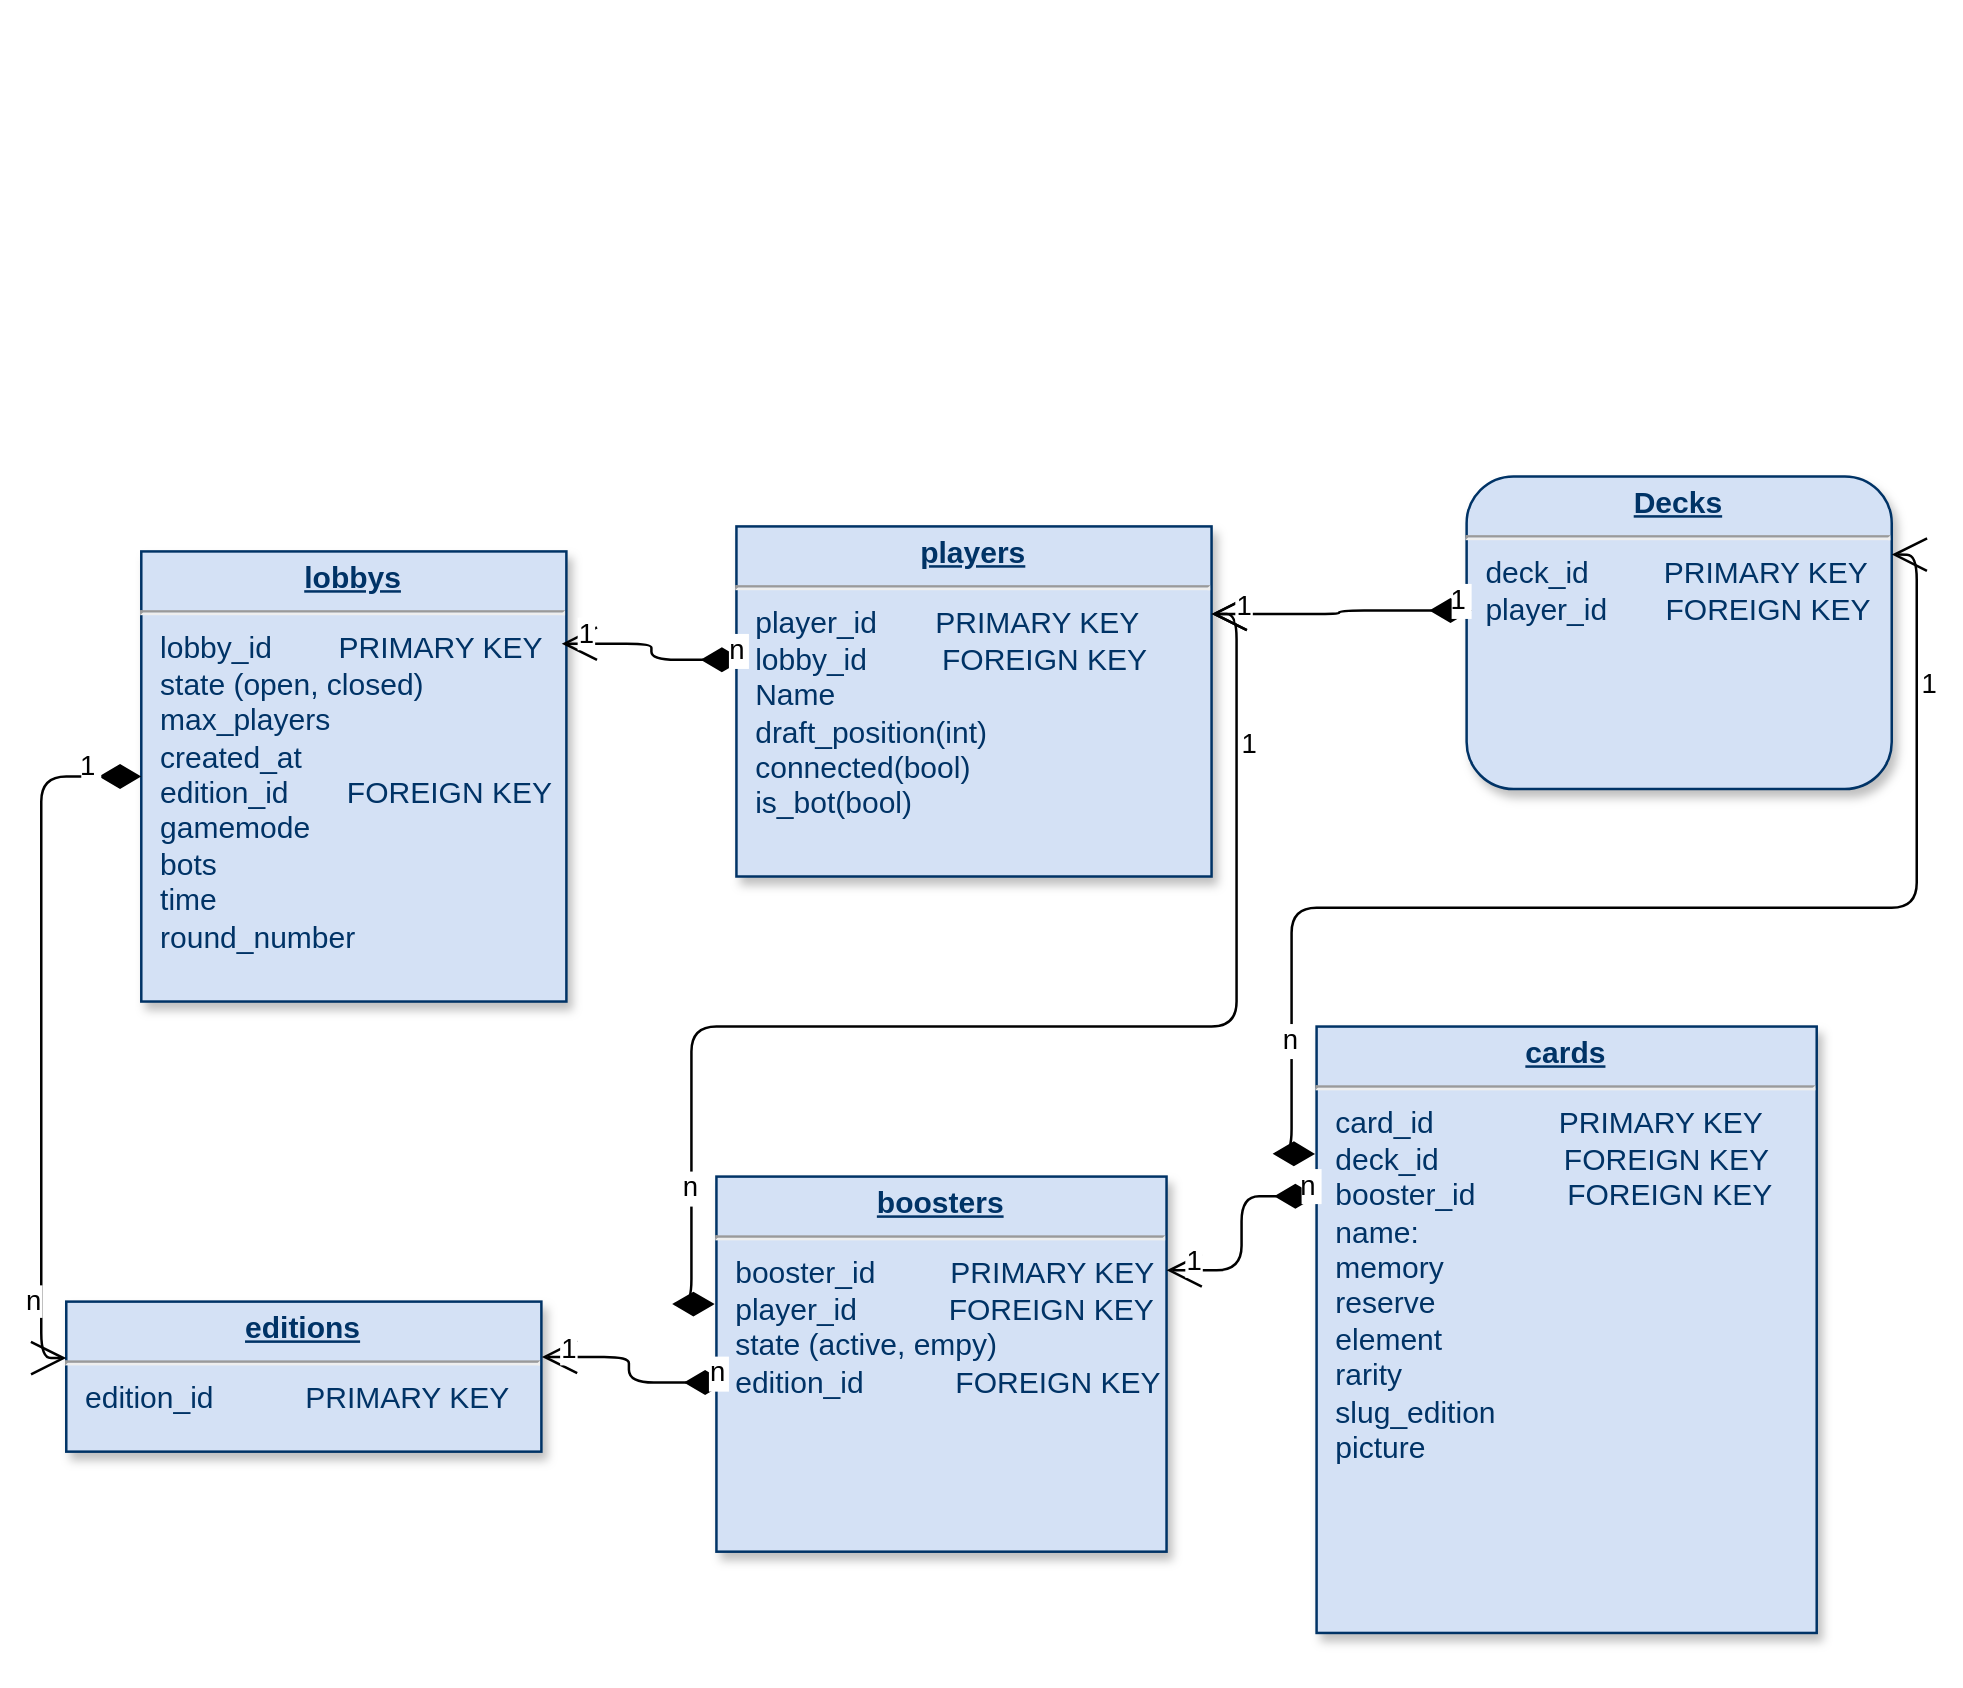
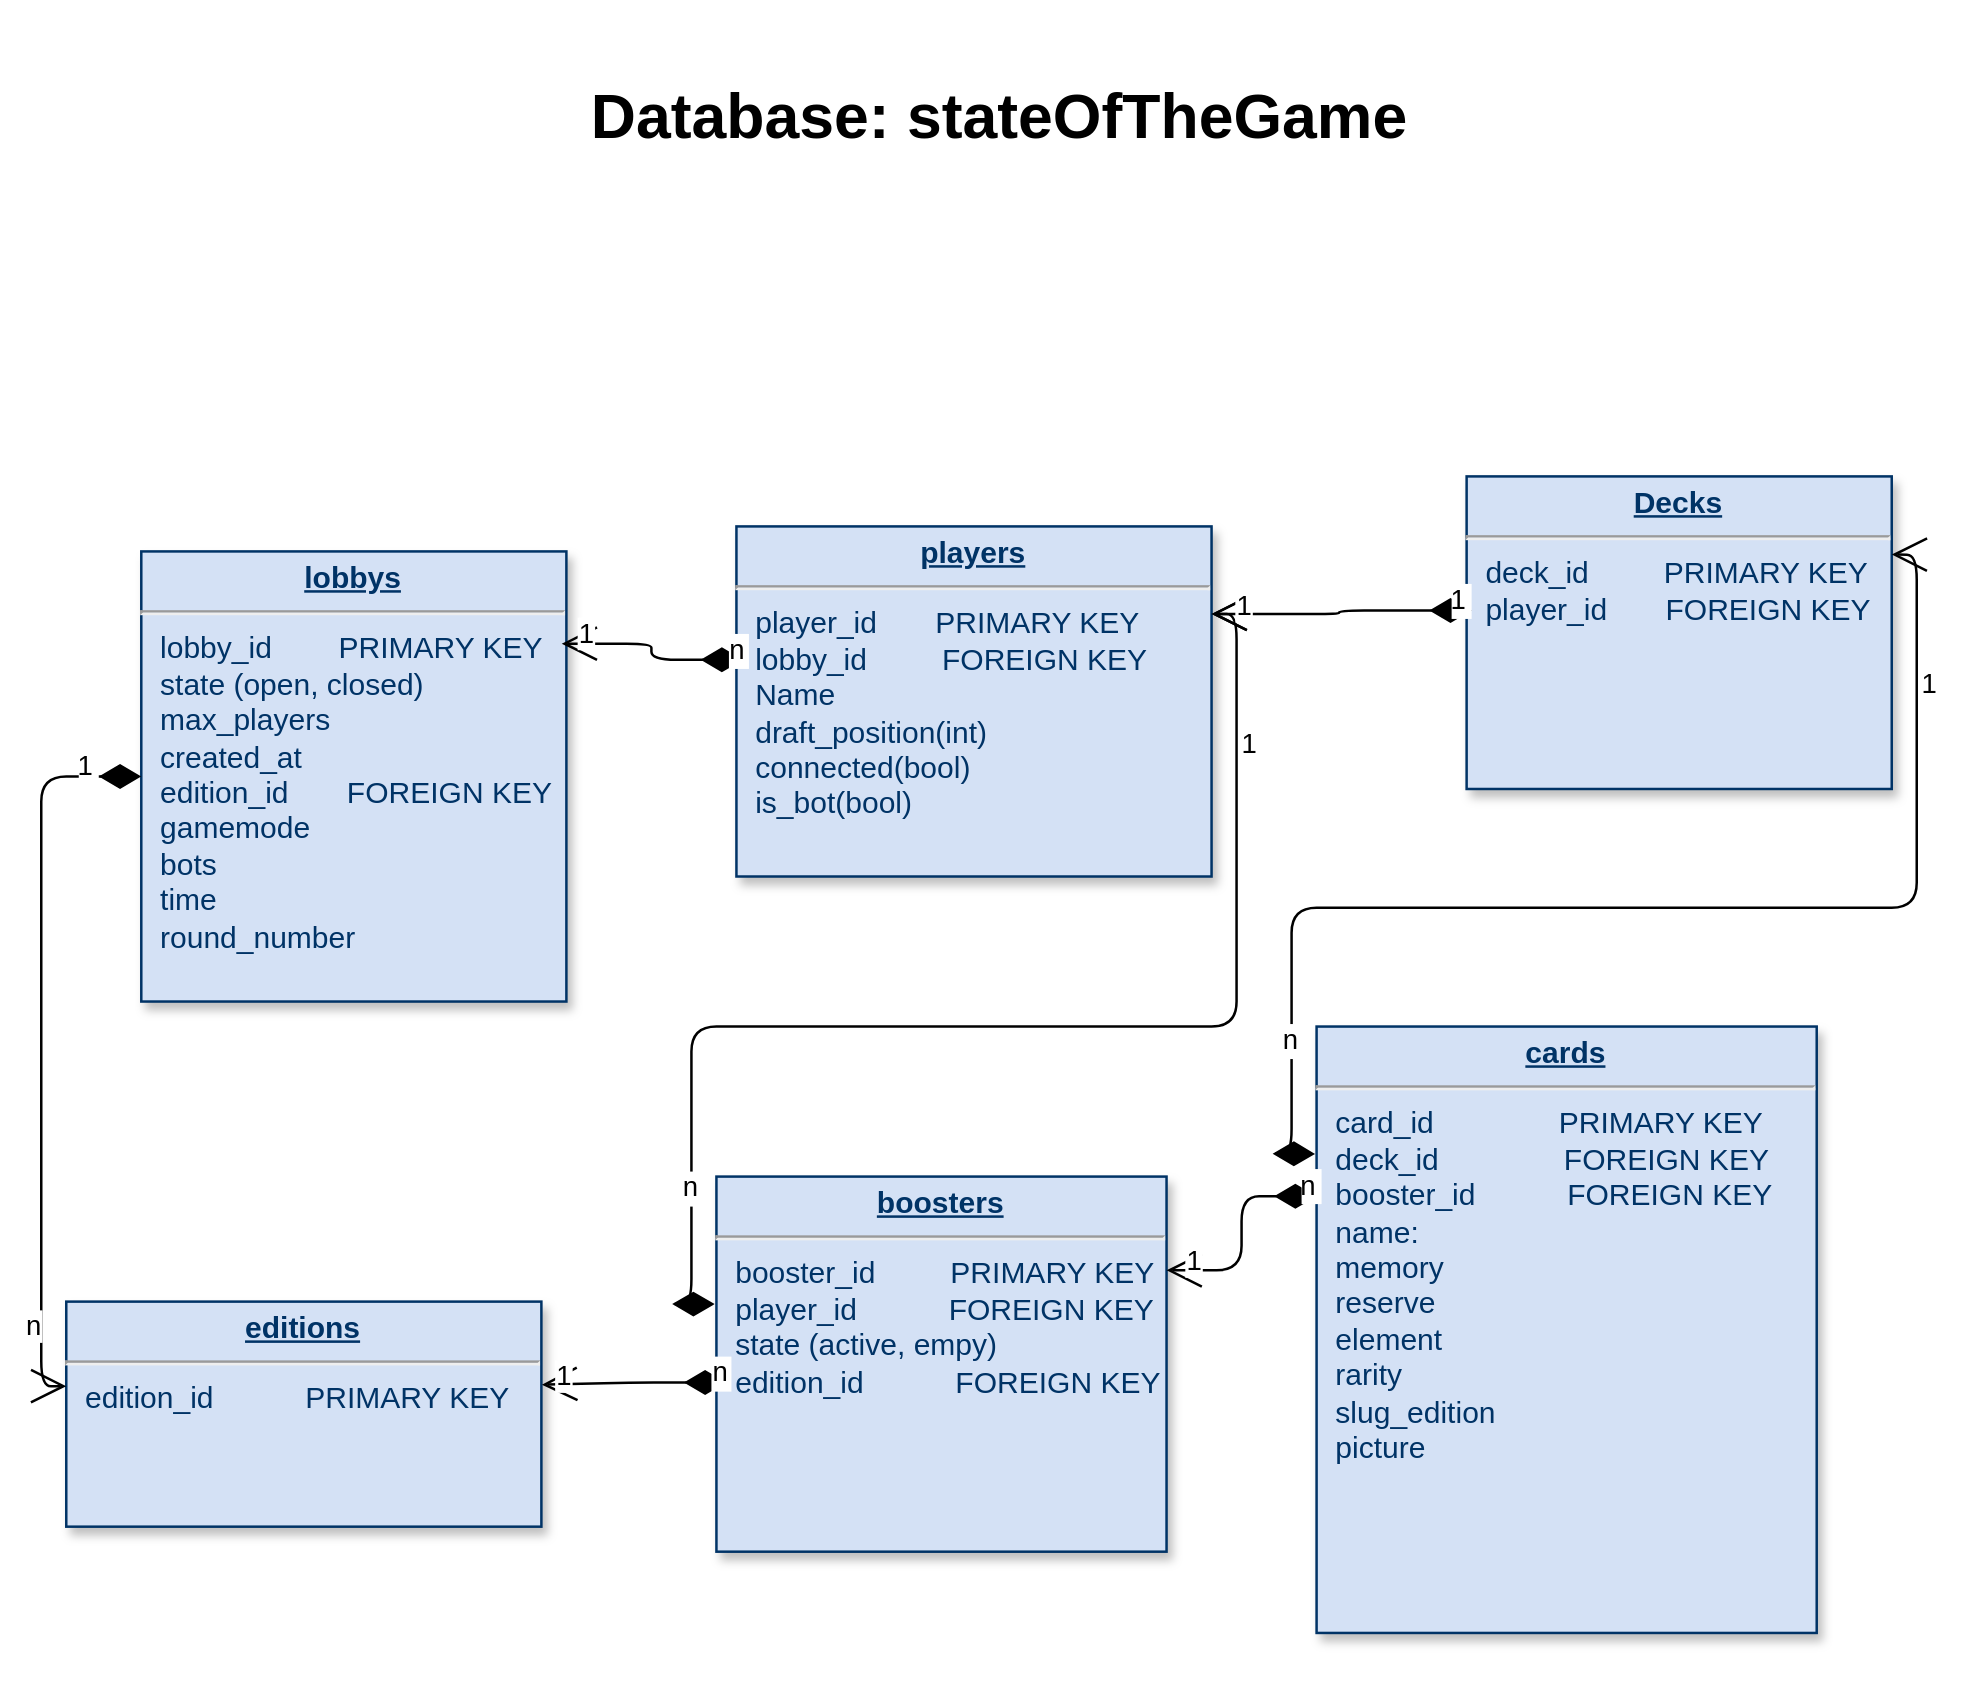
none -> (1000, 151)
(1679, 633) -> (1679, 633)
(304, 1376) -> (304, 1414)
